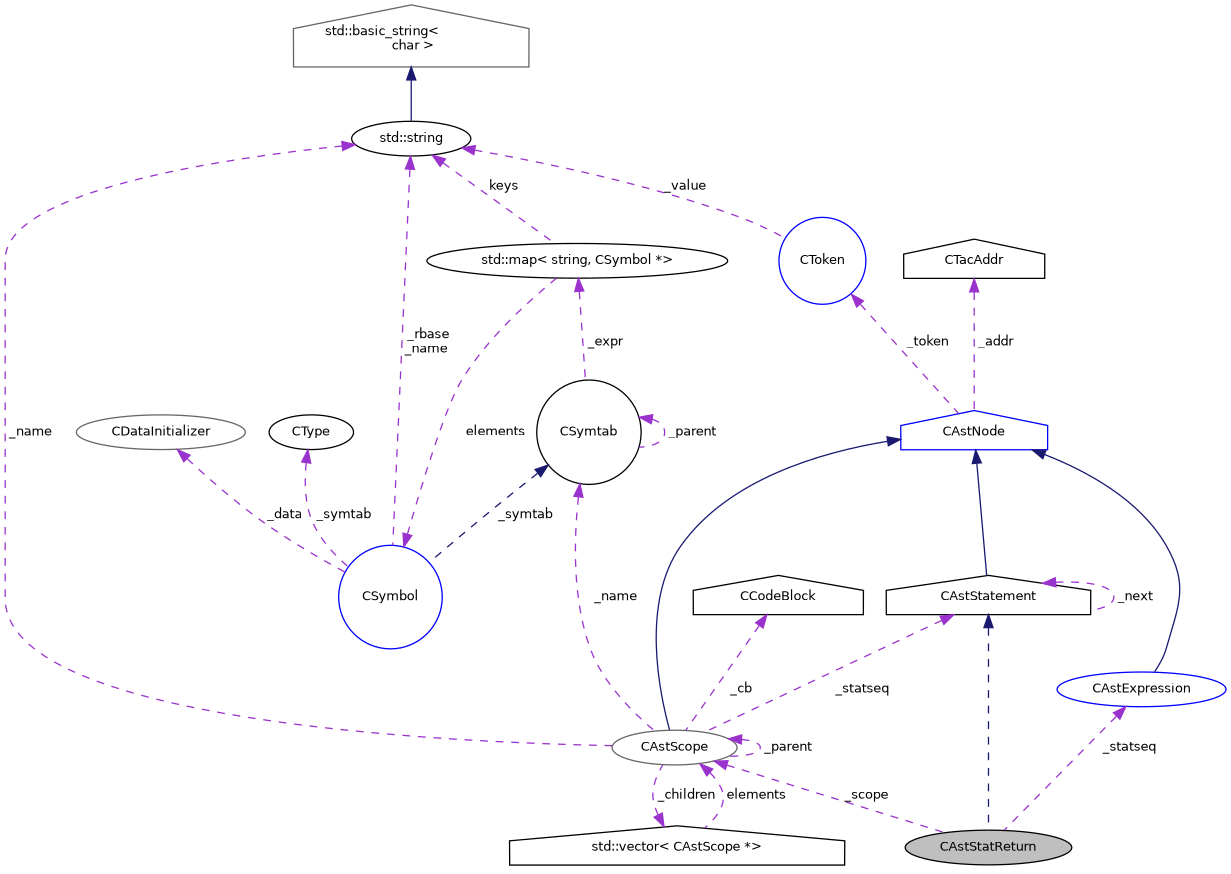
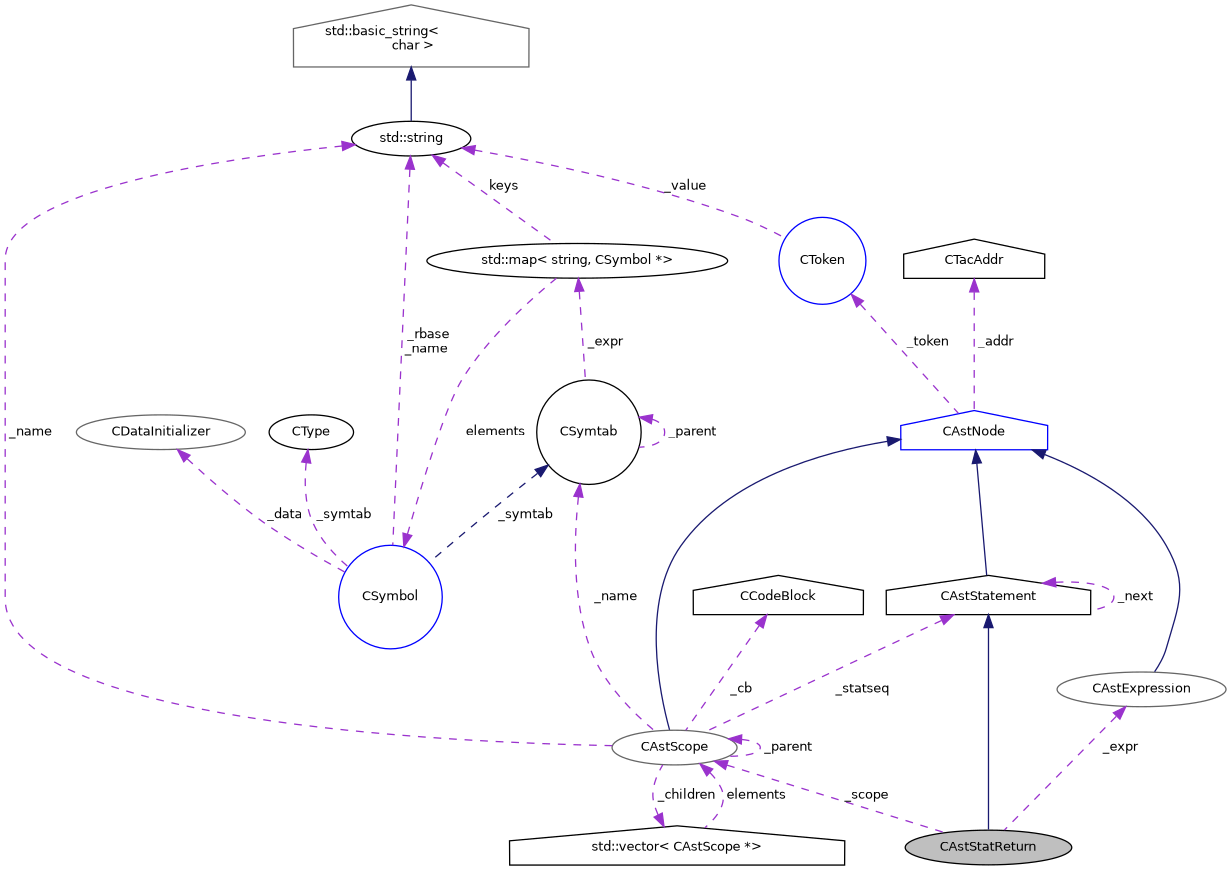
(1142, 689) -> (1142, 689)
(988, 729) -> (988, 729)
(1128, 748) -> (1119, 748)
